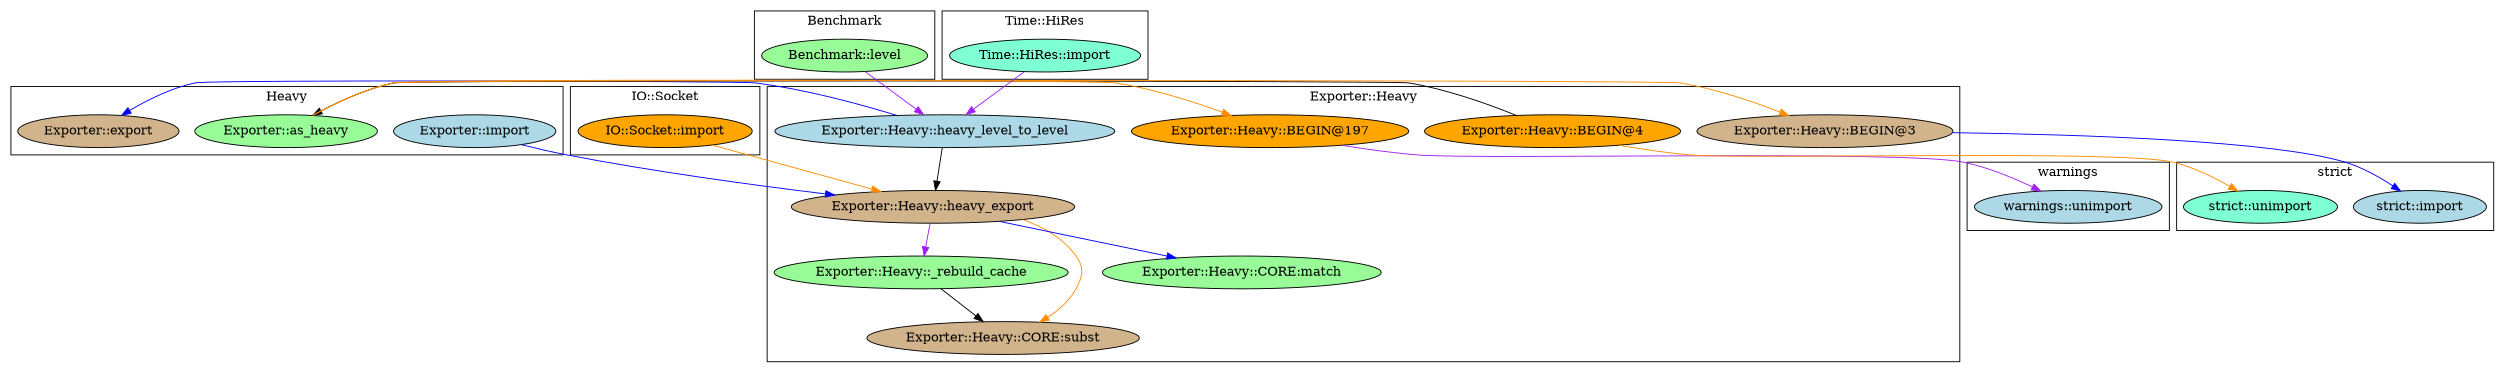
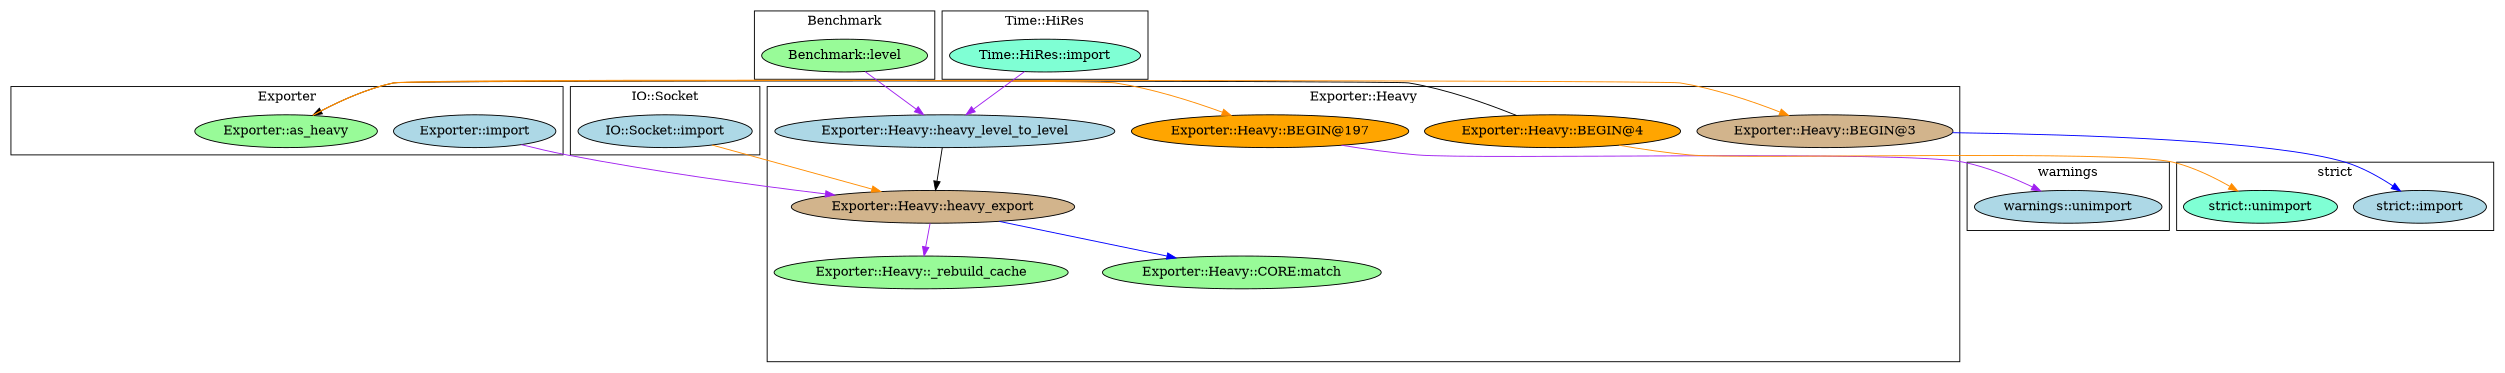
(287, 97) -> (287, 97)
(98, 131) -> none
(665, 131) -> (665, 131)
(673, 173) -> (673, 173)
(1003, 338) -> none
